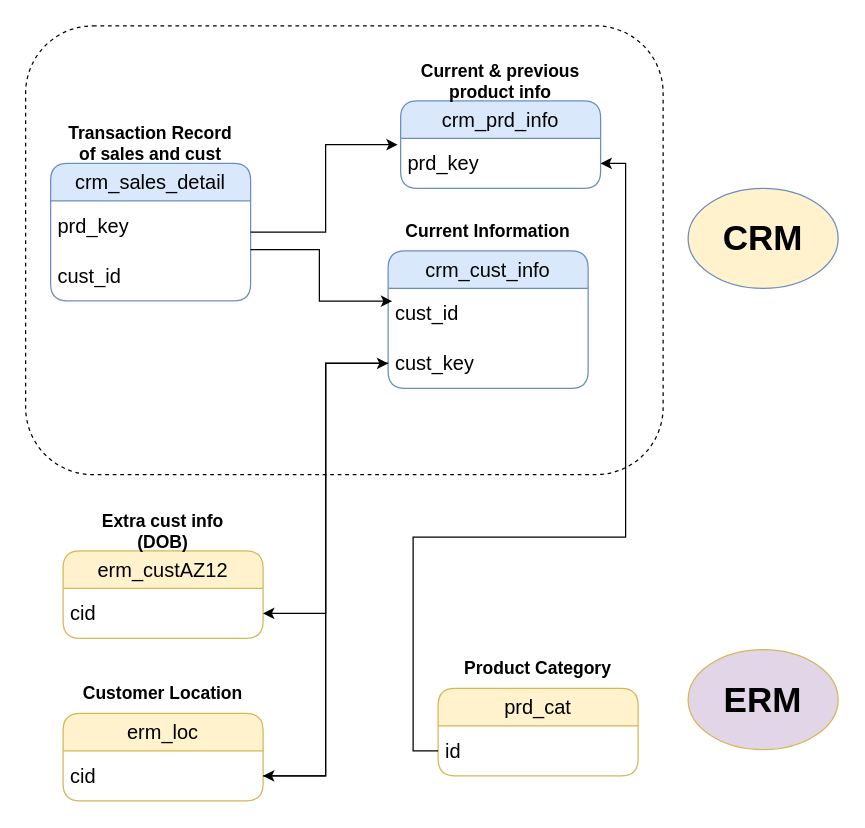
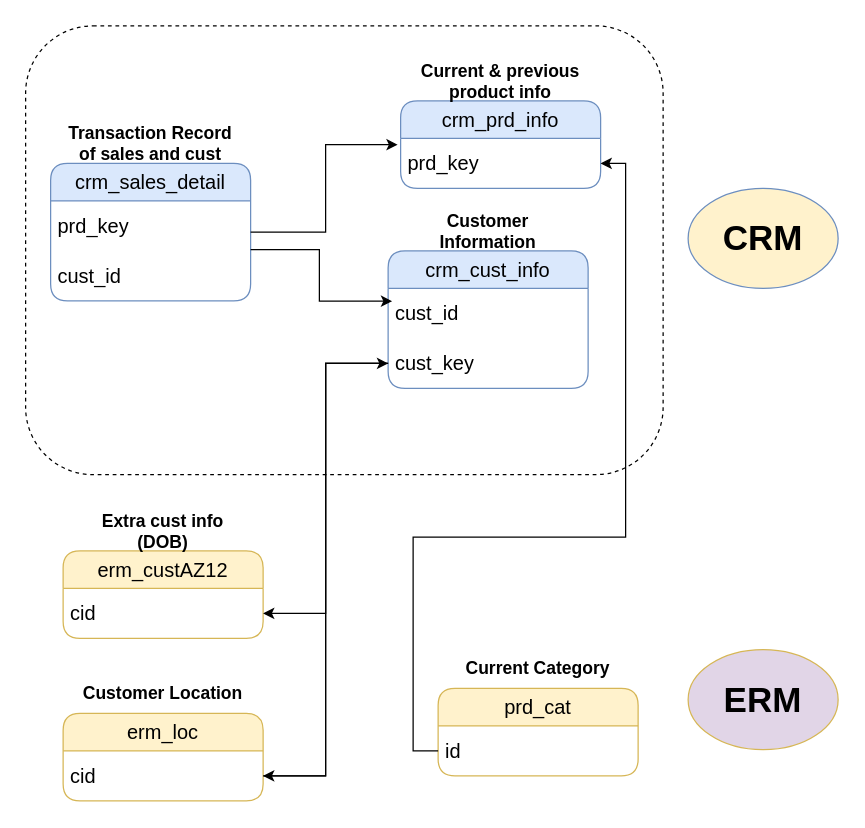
(488, 231) -> (488, 231)
(538, 668) -> (538, 668)
